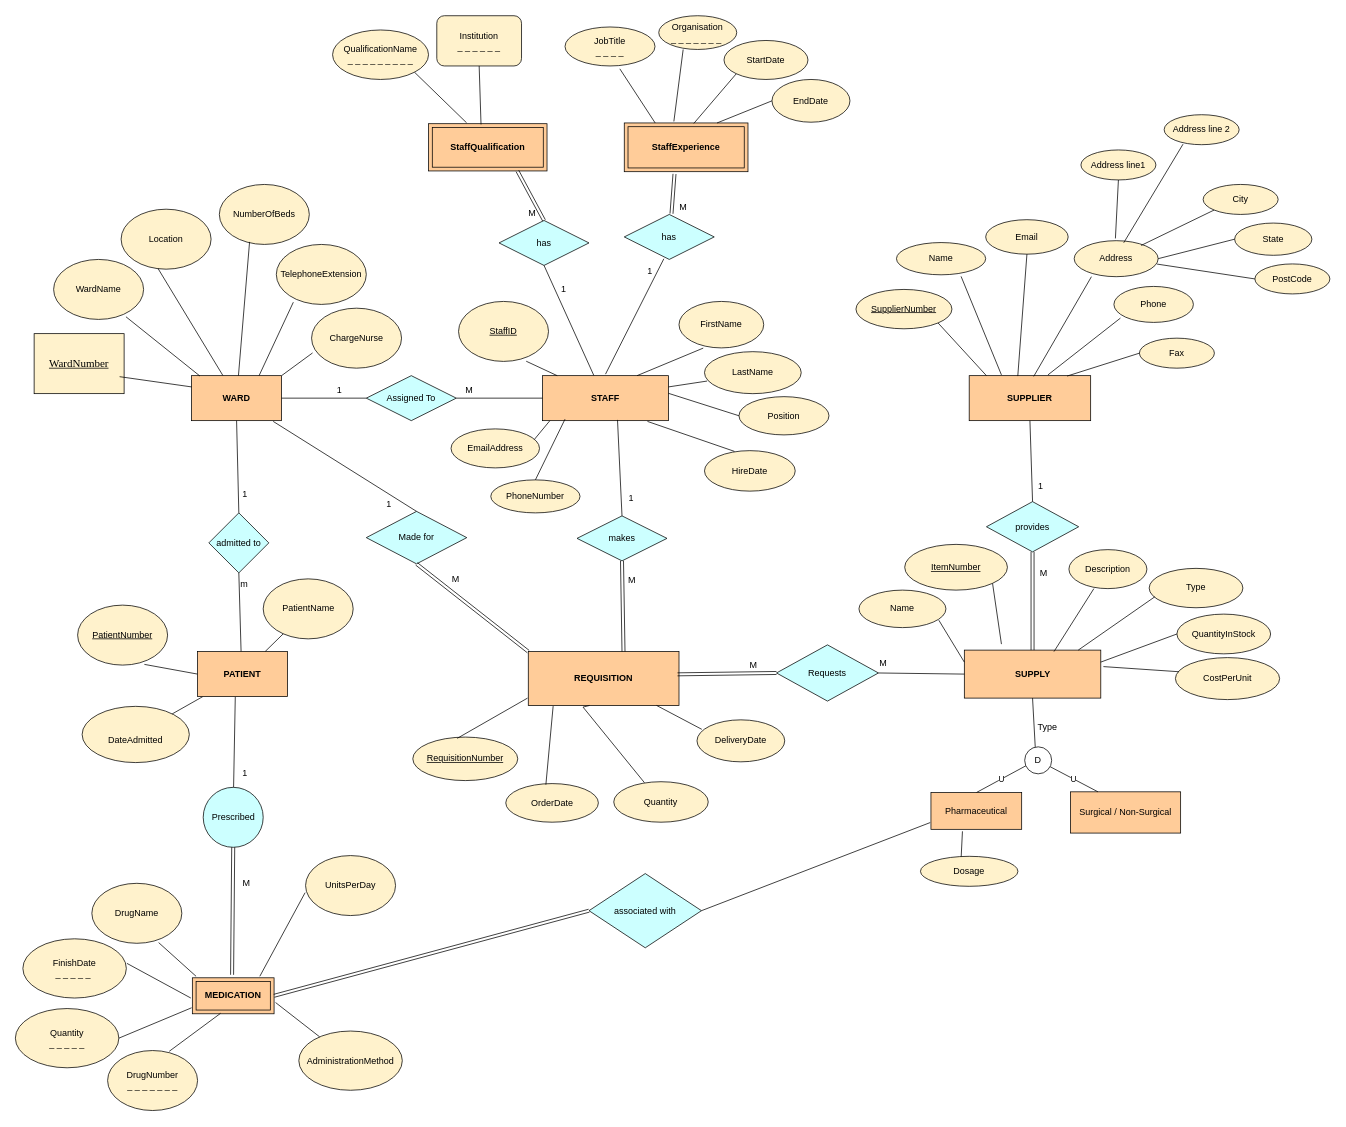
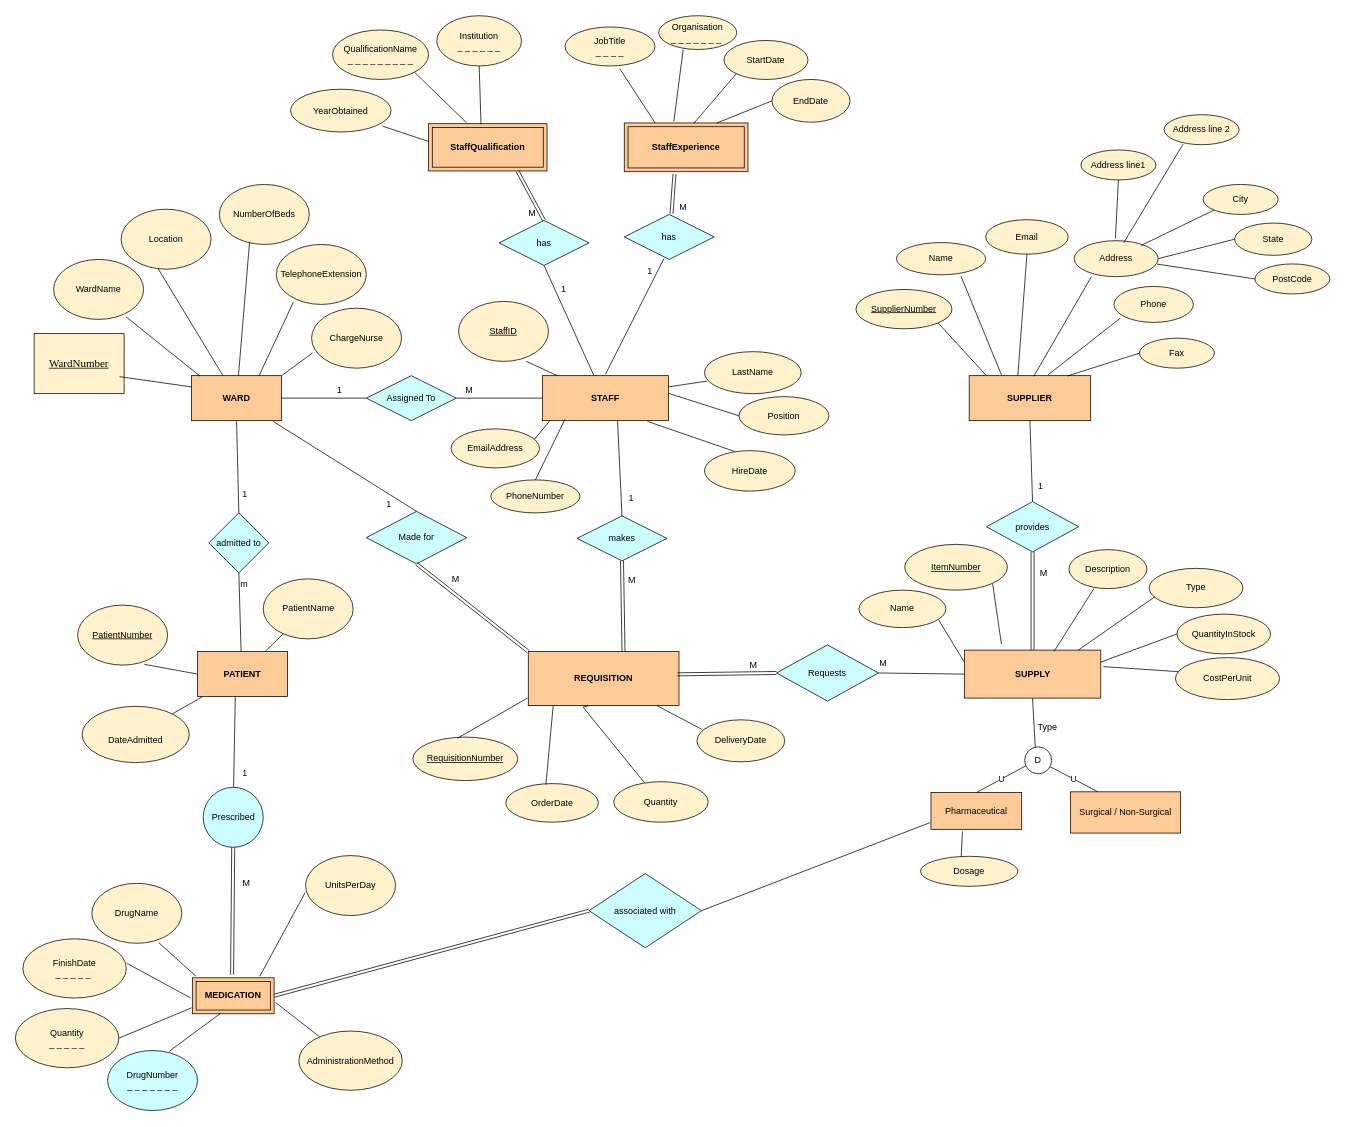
(479, 41) -> (479, 41)
none -> (341, 110)
none -> (406, 133)
(722, 324) -> none
(671, 361) -> none
(153, 1080) -> (153, 1080)
